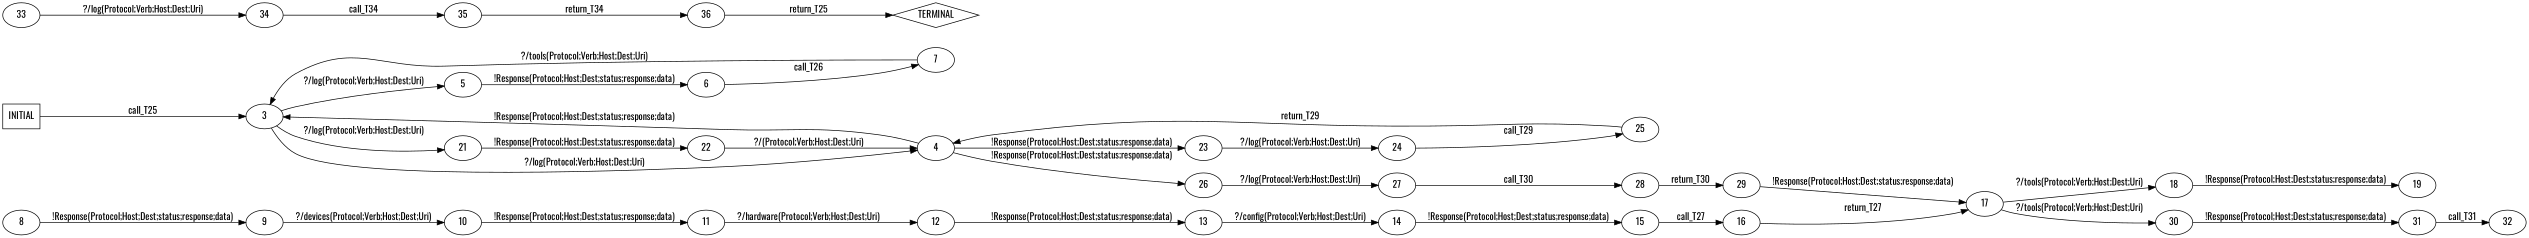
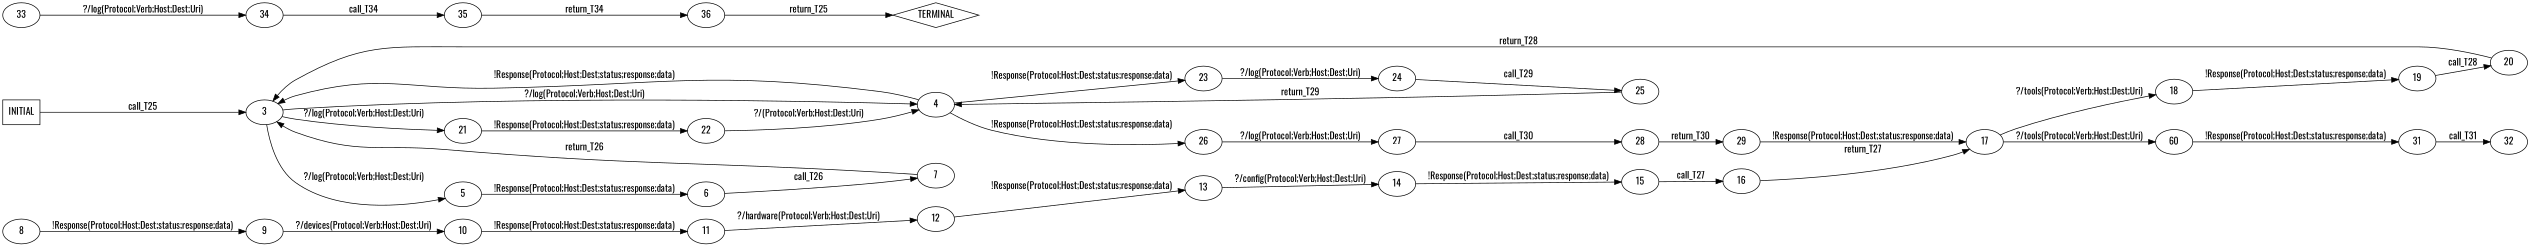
(585, 57) -> (585, 148)
none -> (2509, 63)
(2174, 223) -> (2174, 142)
